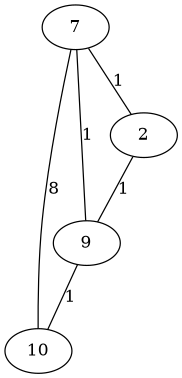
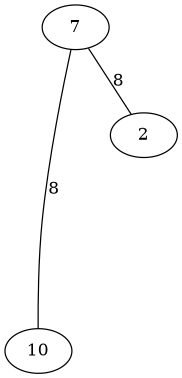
(119, 81) -> (119, 81)
(87, 243) -> none
